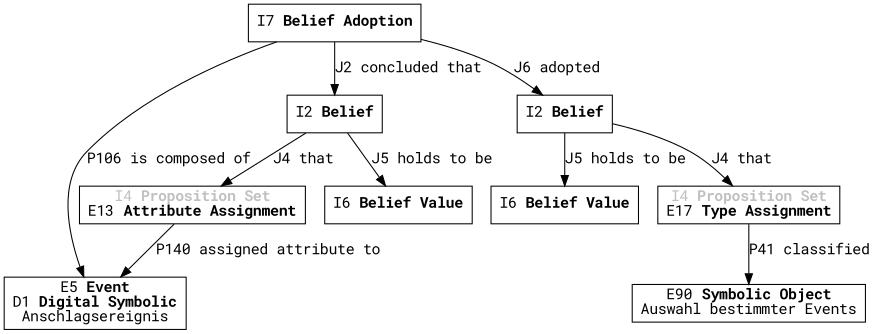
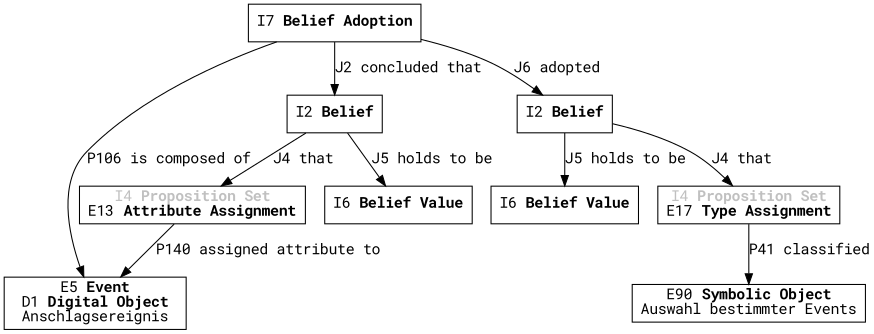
(108, 302) -> (108, 302)
